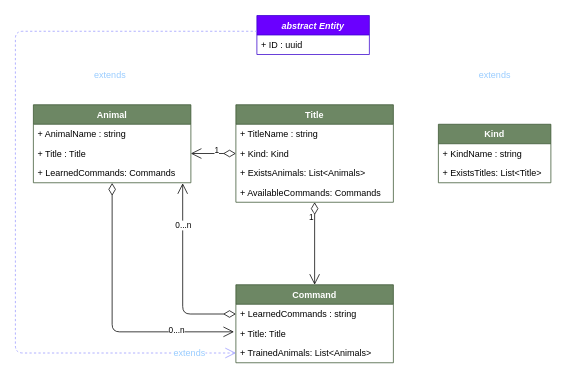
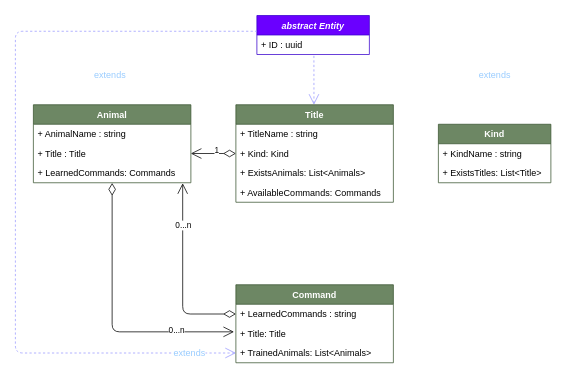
none -> (314, 80)
(315, 249) -> none
